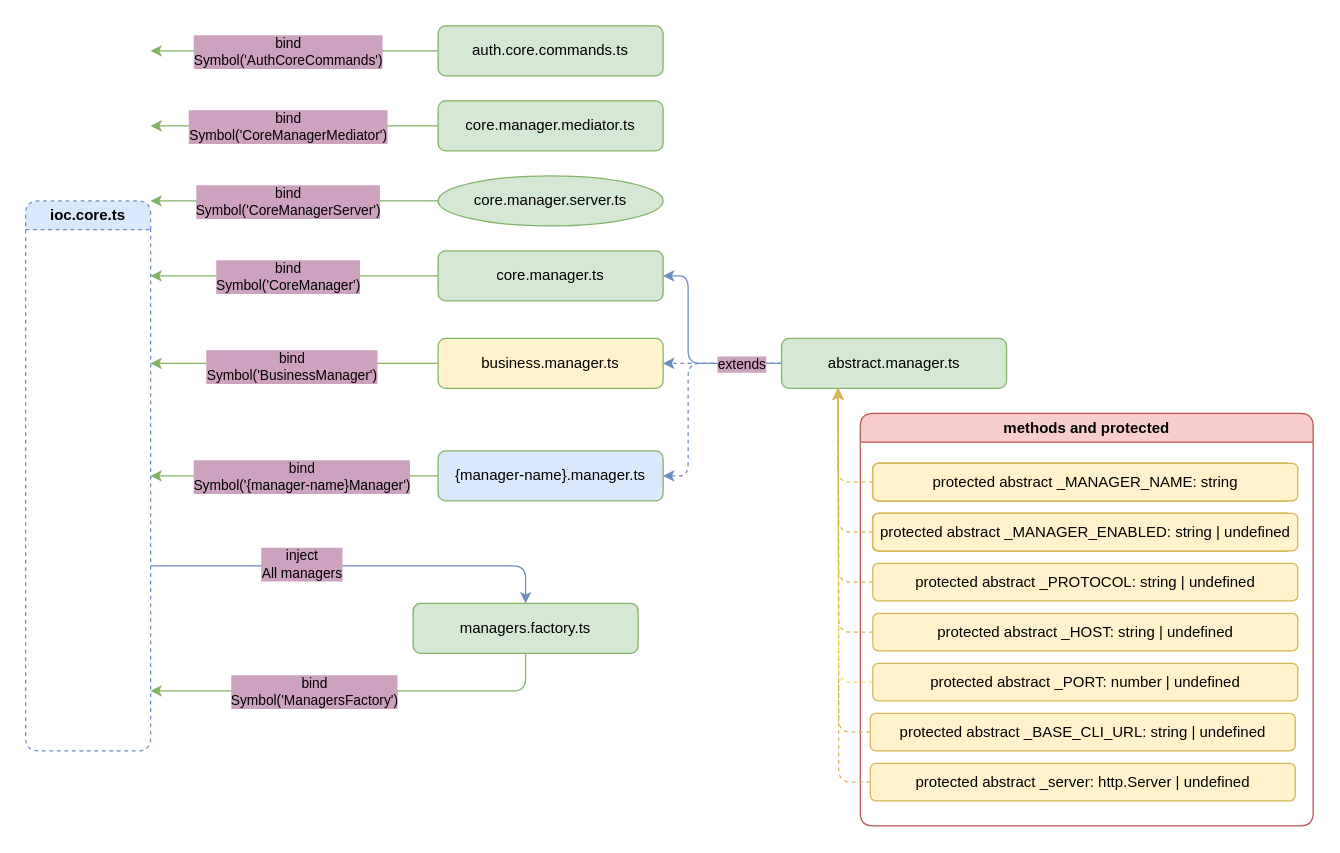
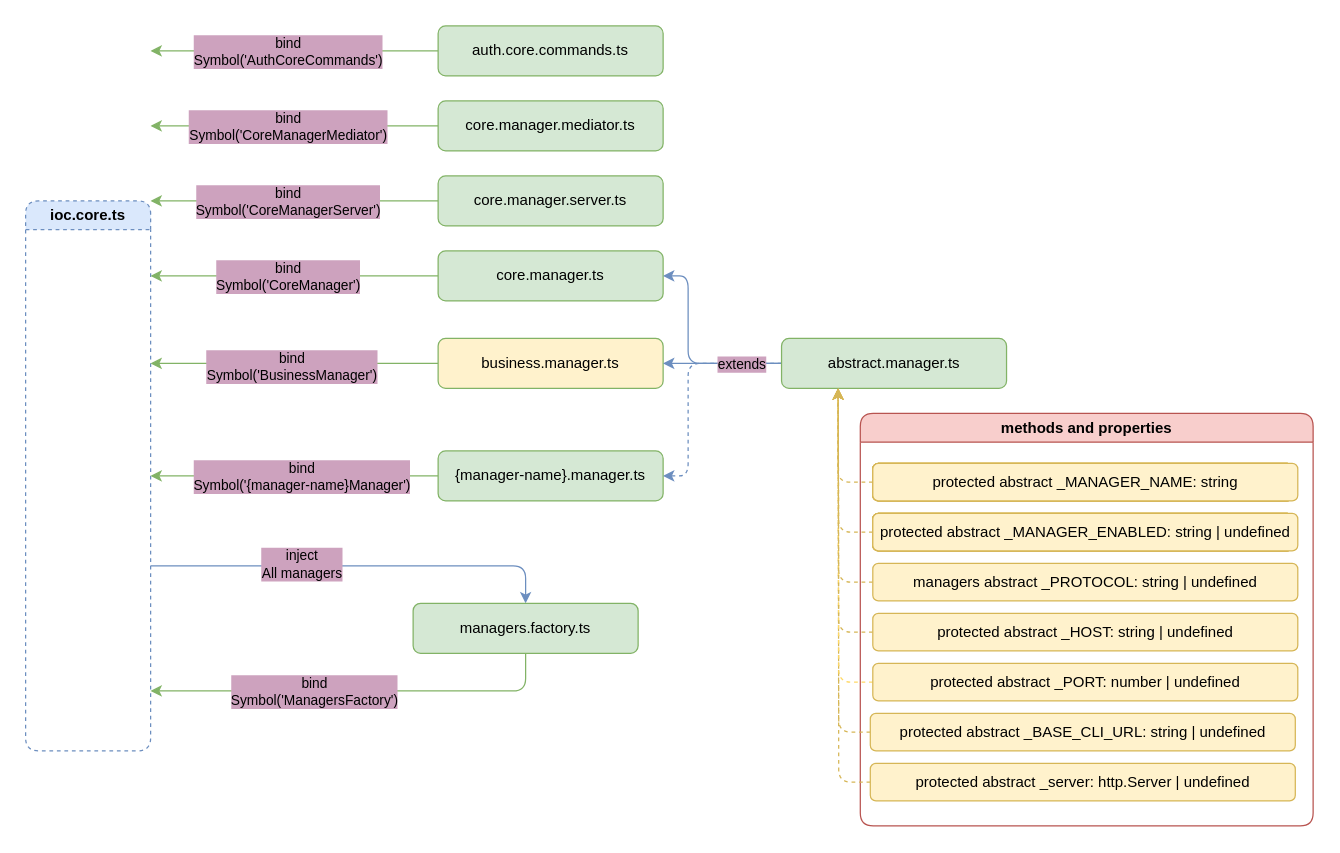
(551, 201) -> (551, 201)
(681, 363) -> (681, 363)
(1087, 428) -> (1087, 428)
(551, 476) -> (551, 476)
(1086, 582) -> (1086, 582)
